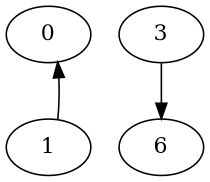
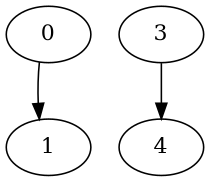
(59, 99) -> (38, 83)
(161, 147) -> (161, 147)
